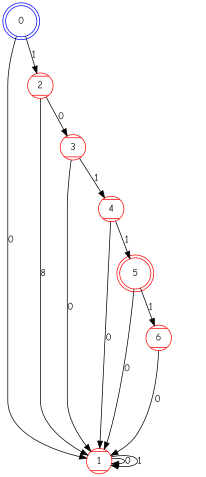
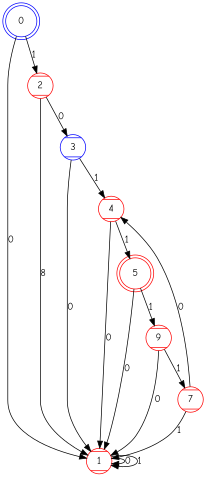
(73, 147) -> (73, 147)
(159, 338) -> (159, 338)
none -> (191, 400)
